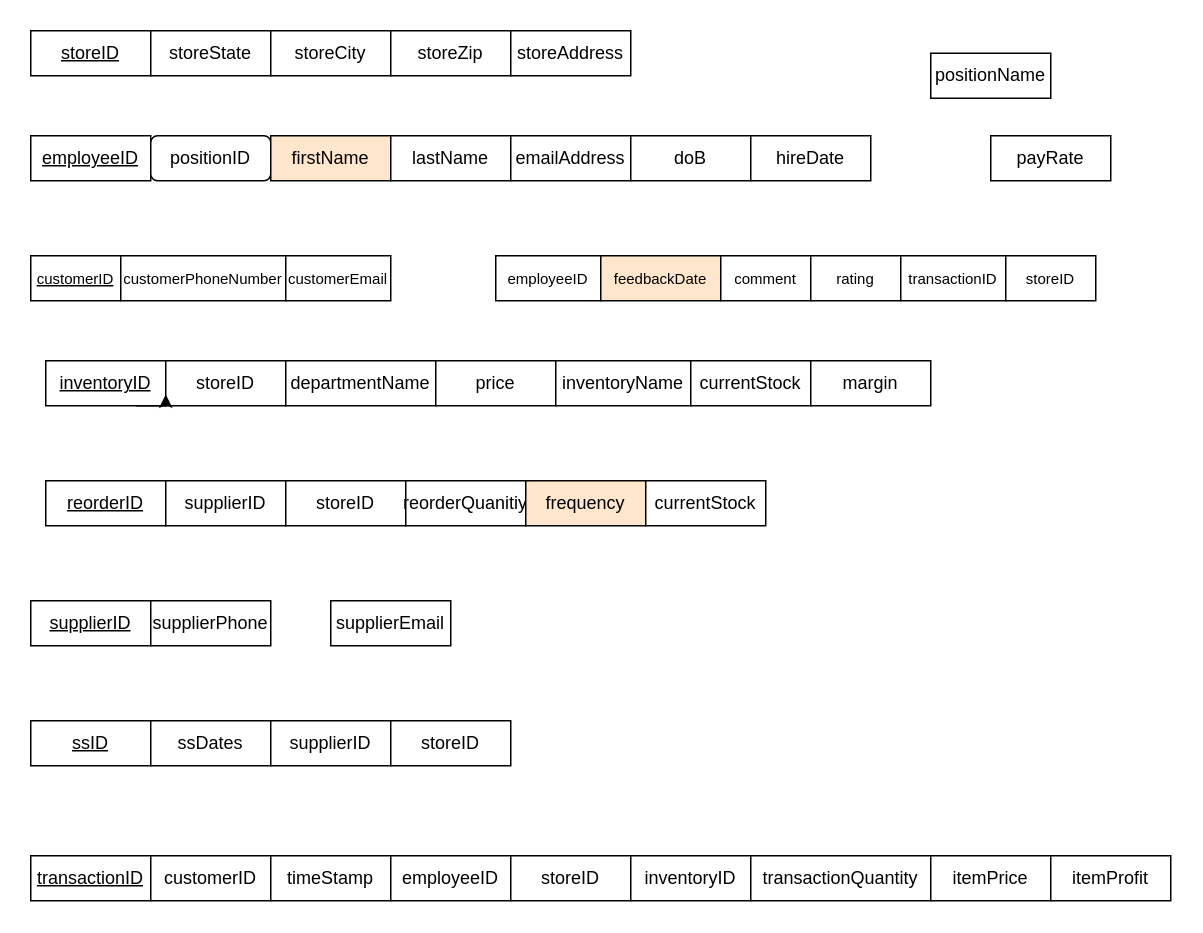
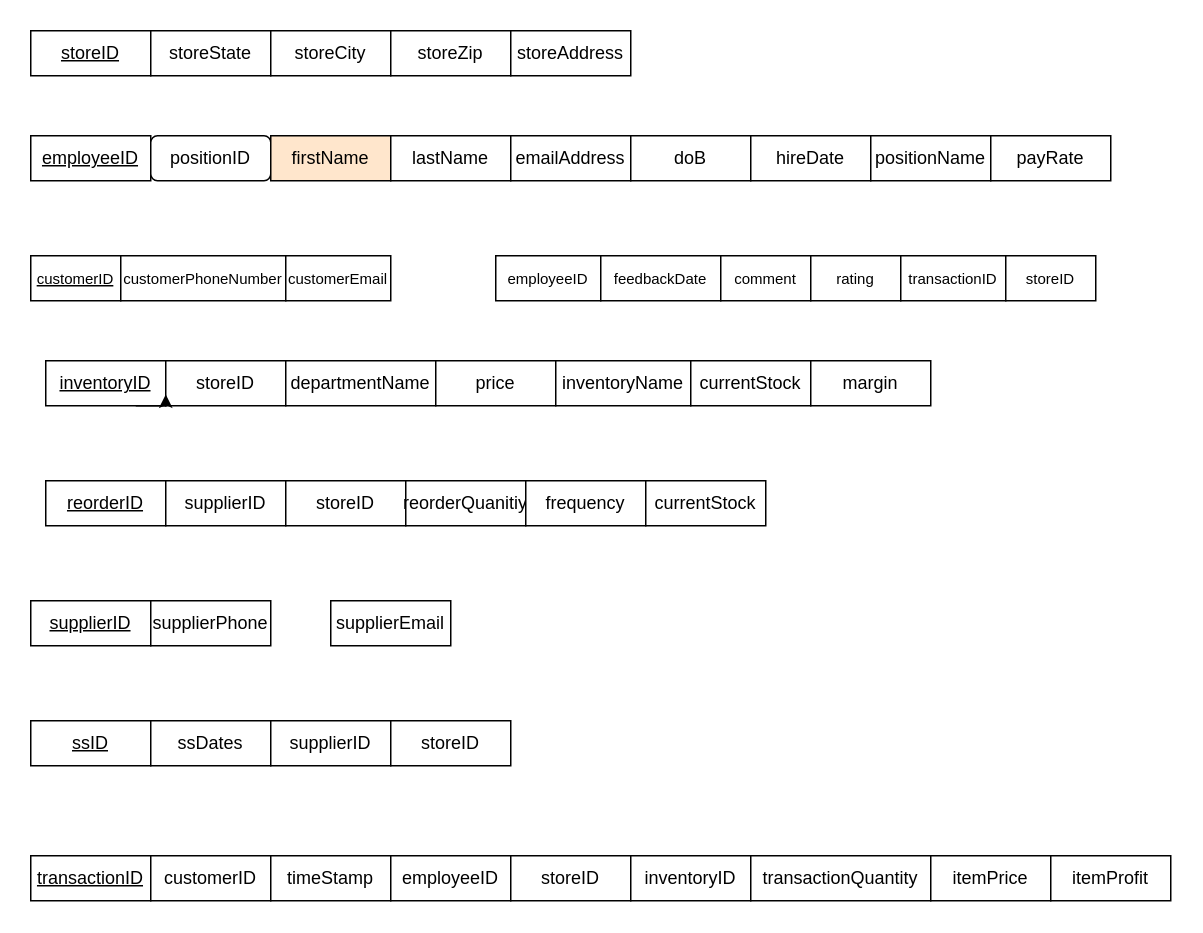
(991, 76) -> (931, 158)
(661, 278) -> (661, 278)
(586, 503) -> (586, 503)
